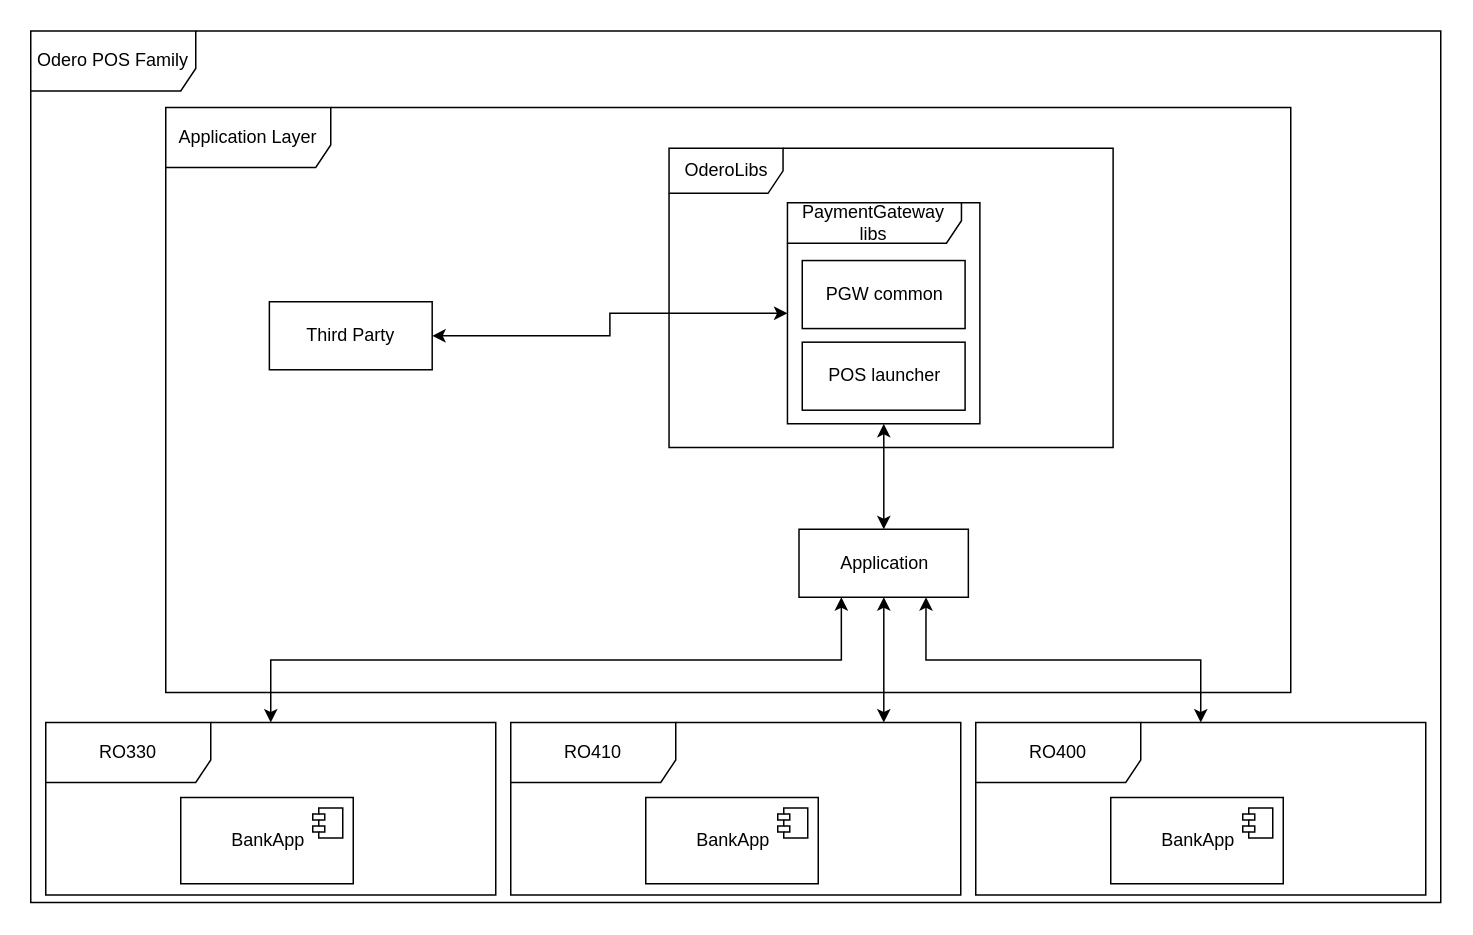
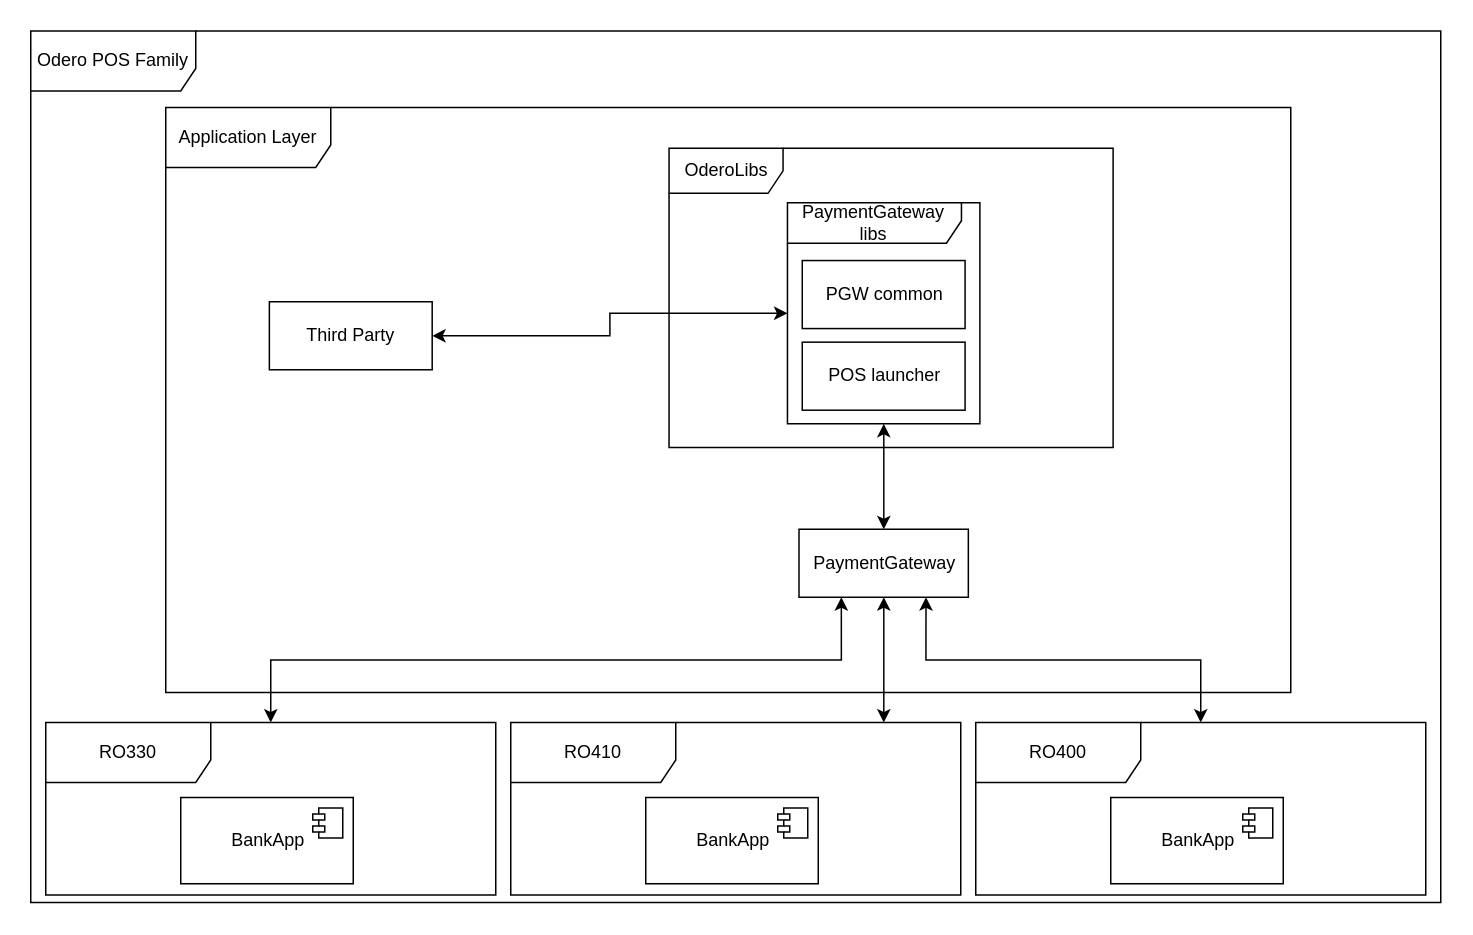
(885, 563) -> (885, 563)
